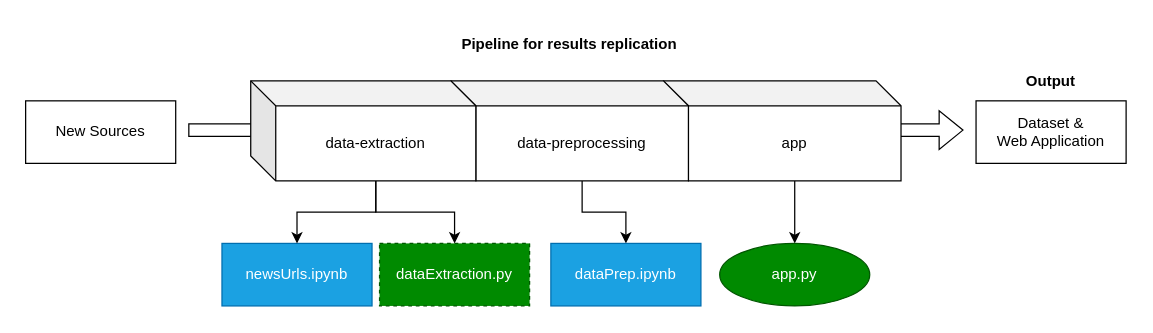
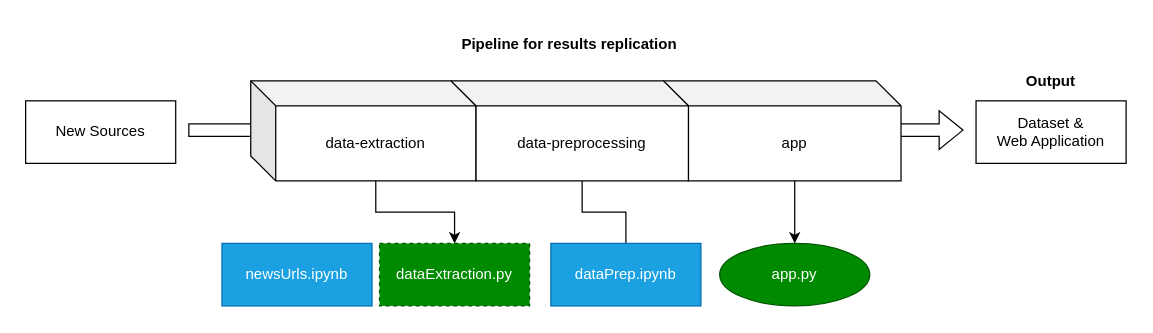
(324, 212) -> none
(626, 233) -> (626, 236)
